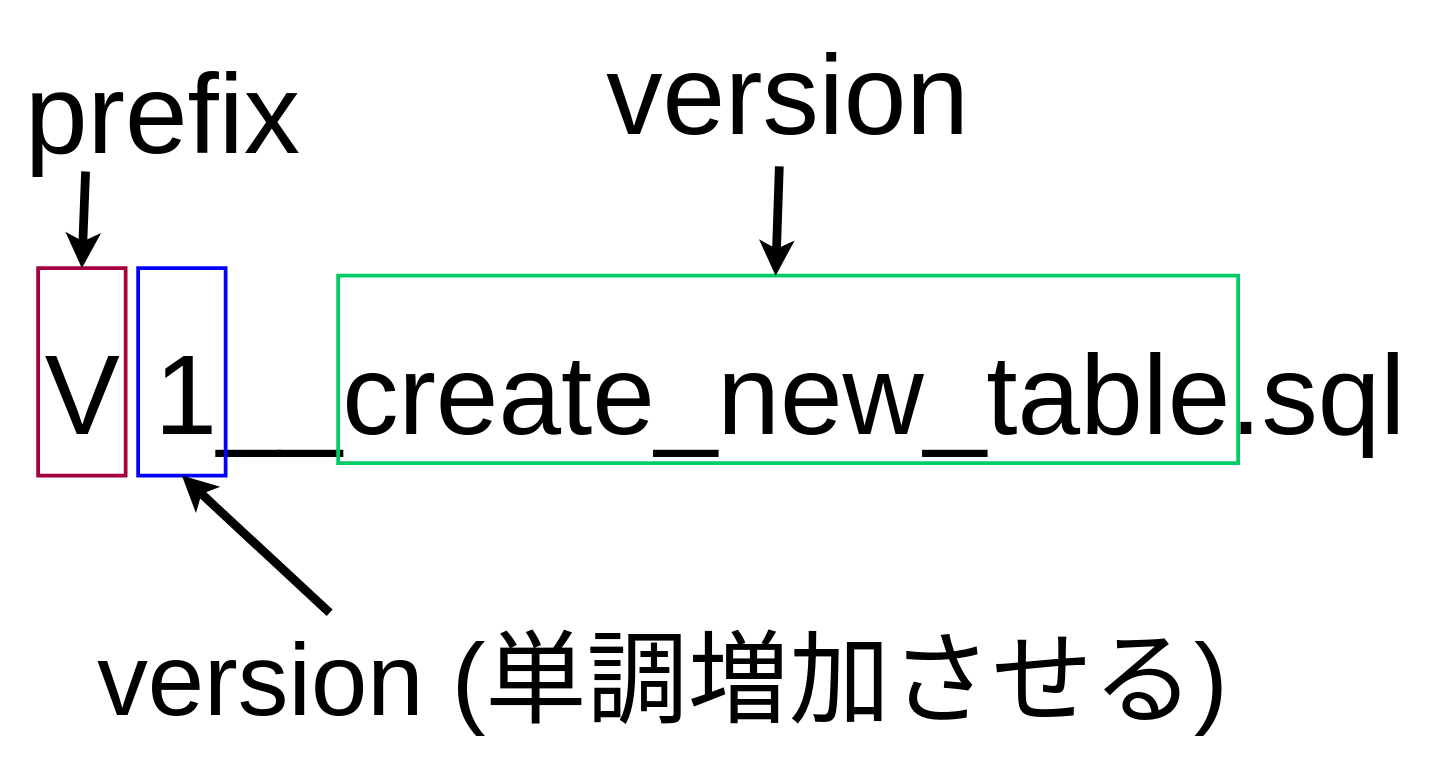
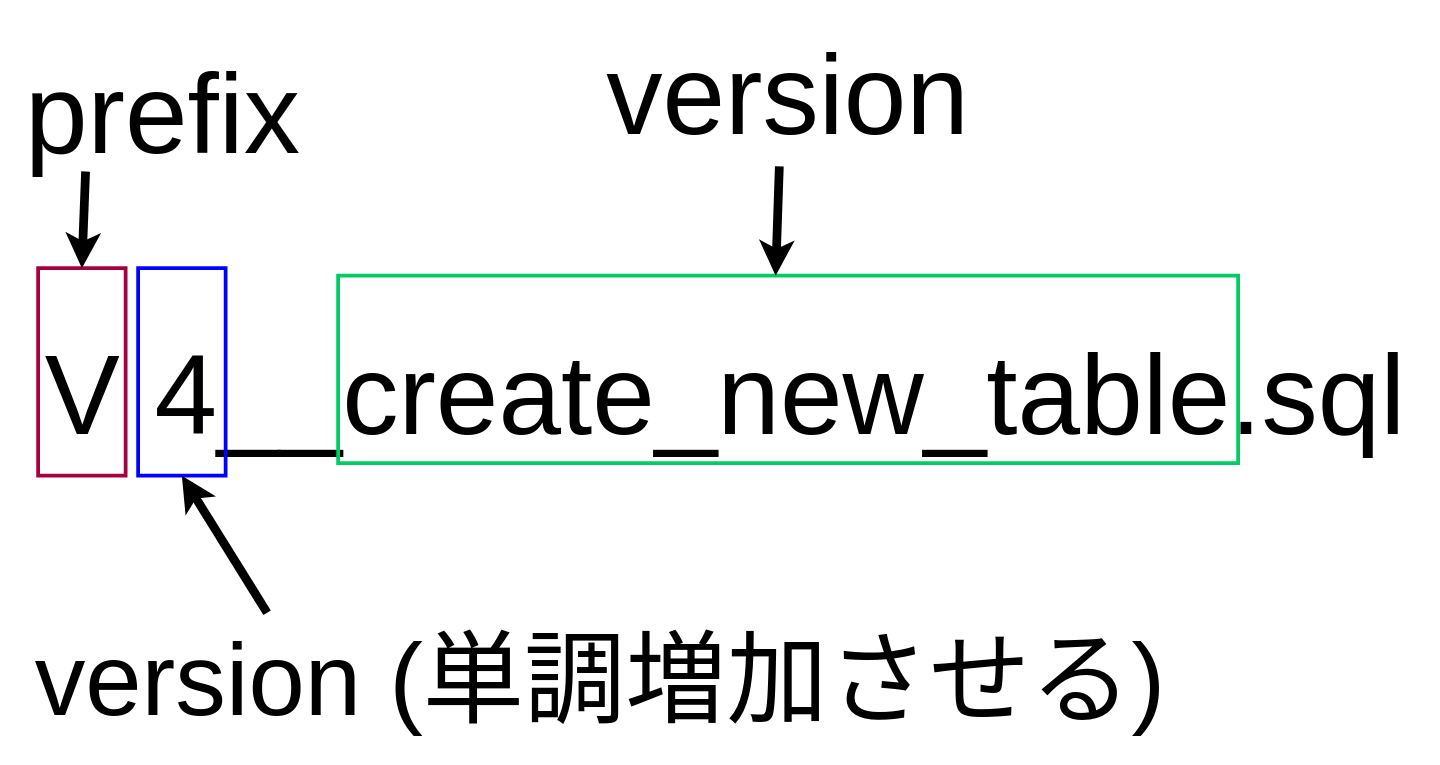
(726, 394) -> (726, 394)
(663, 676) -> (601, 676)
